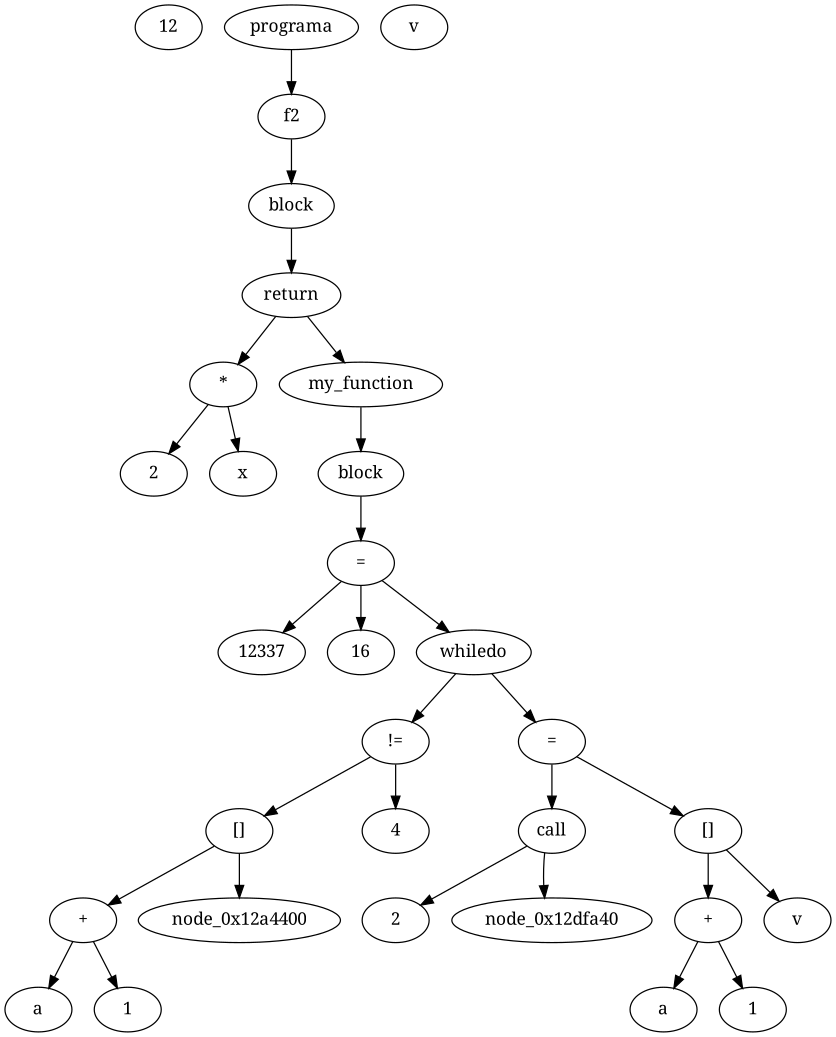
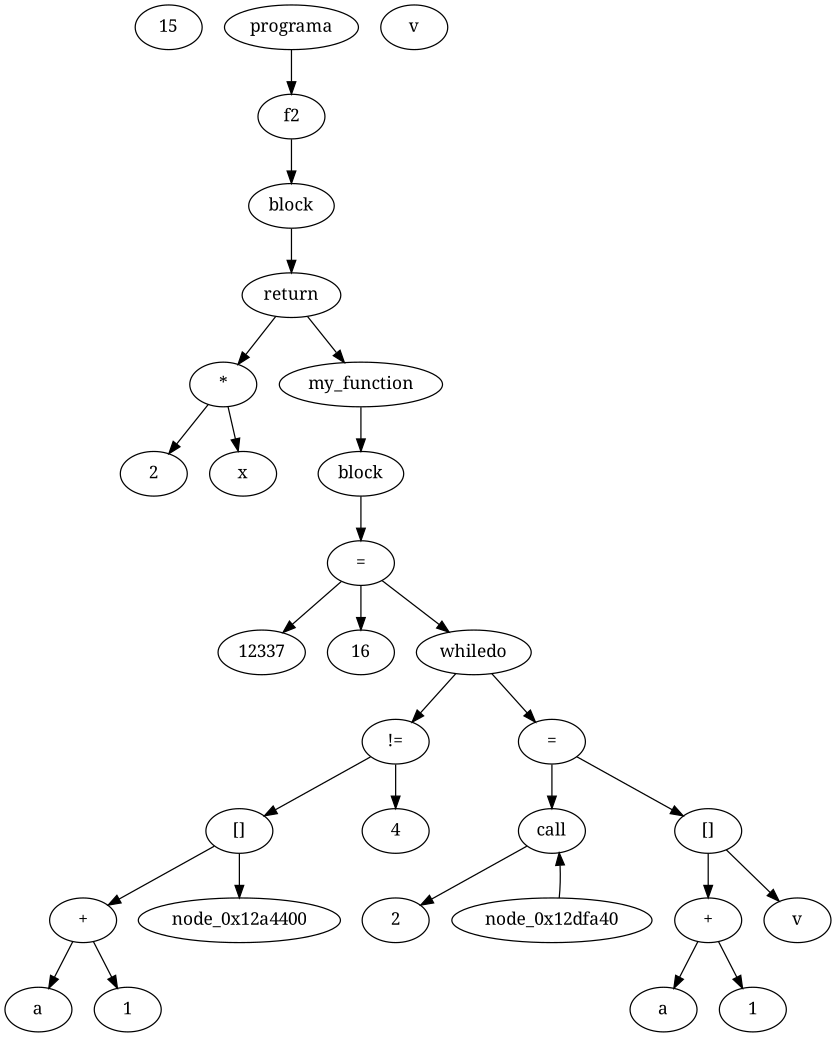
(169, 27) -> (169, 27)
(544, 869) -> (560, 882)
